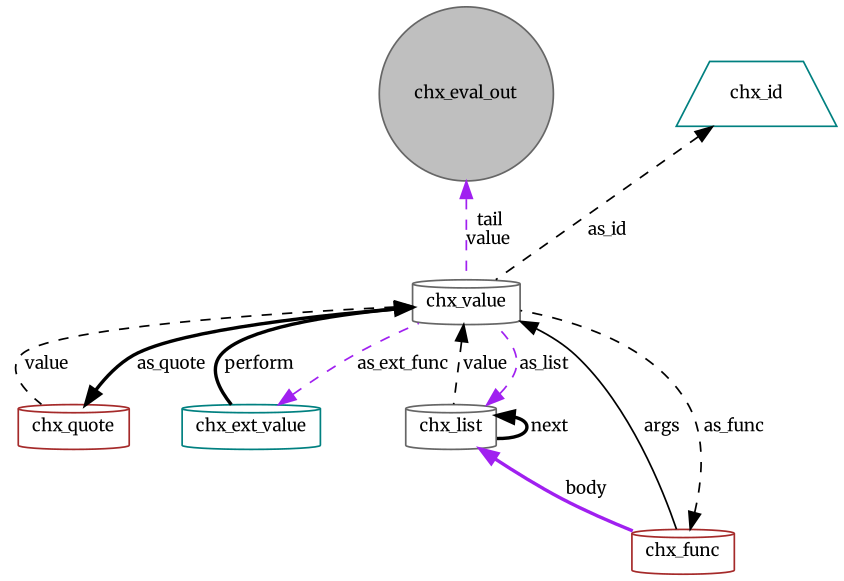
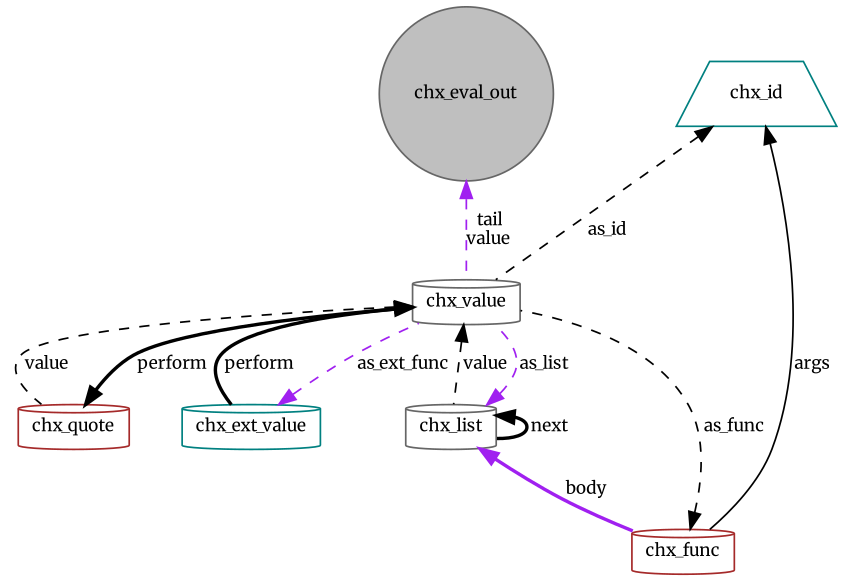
(170, 365) -> (170, 365)
(624, 416) -> (792, 348)
